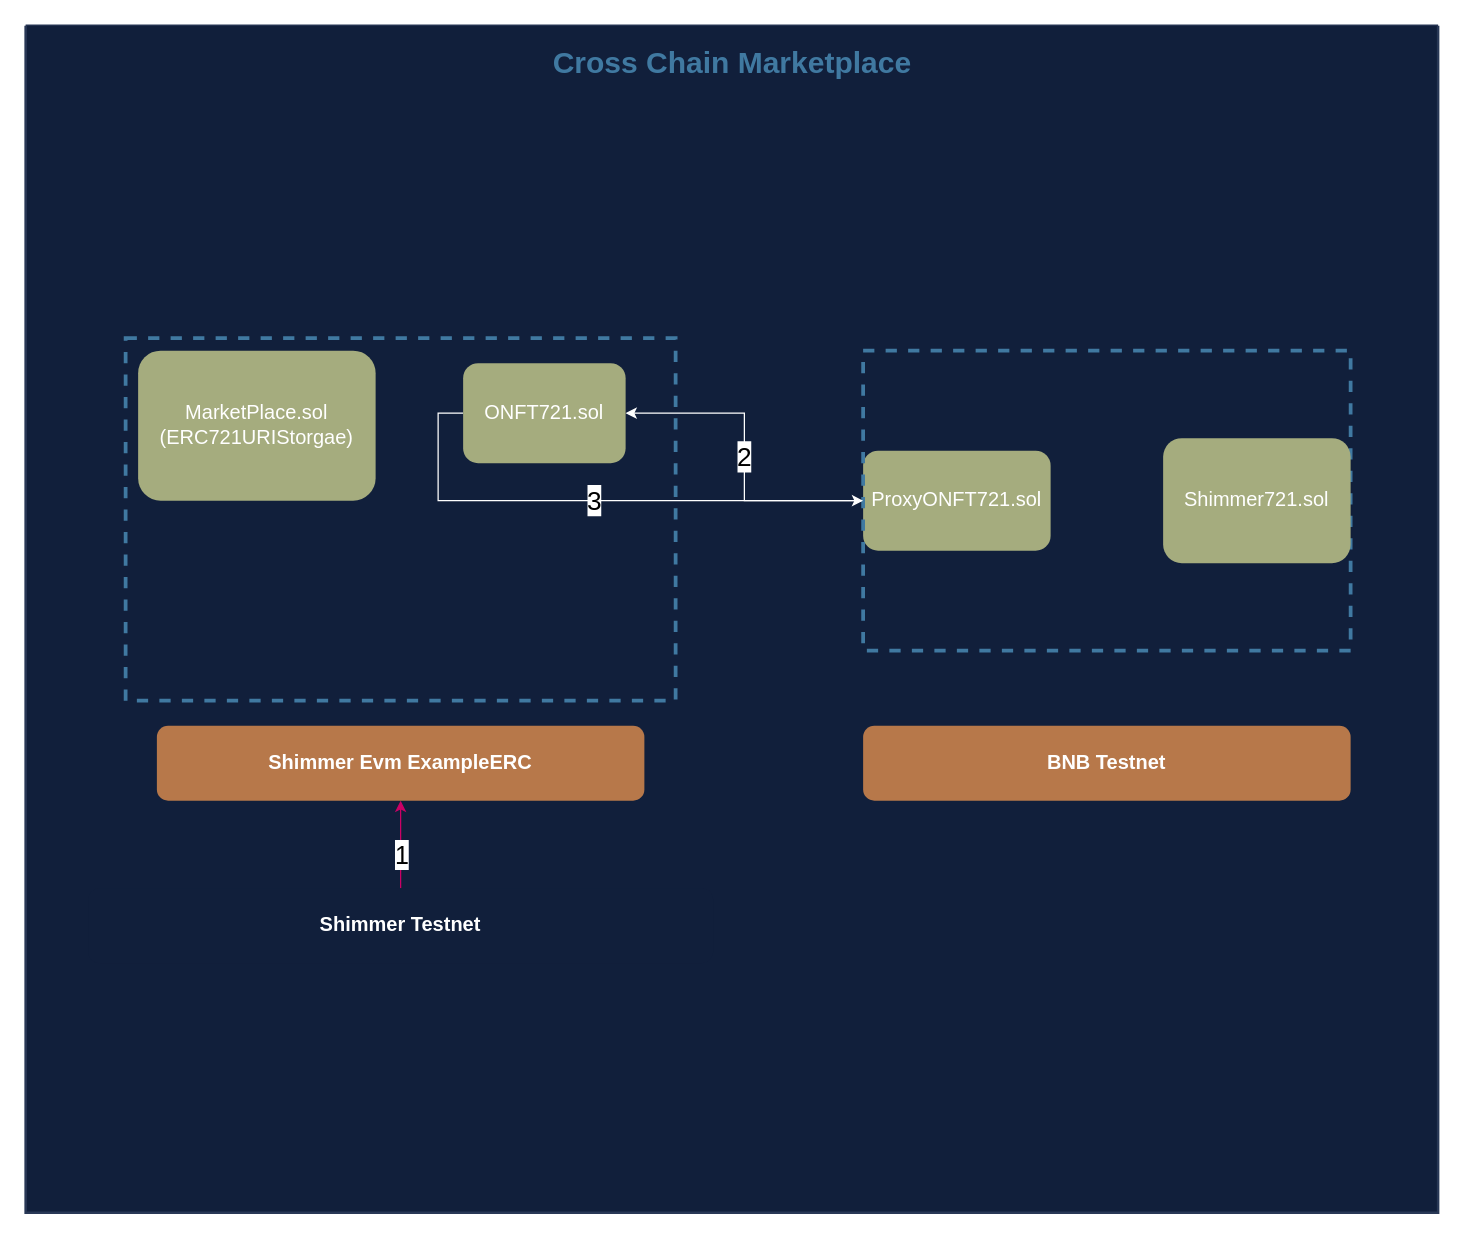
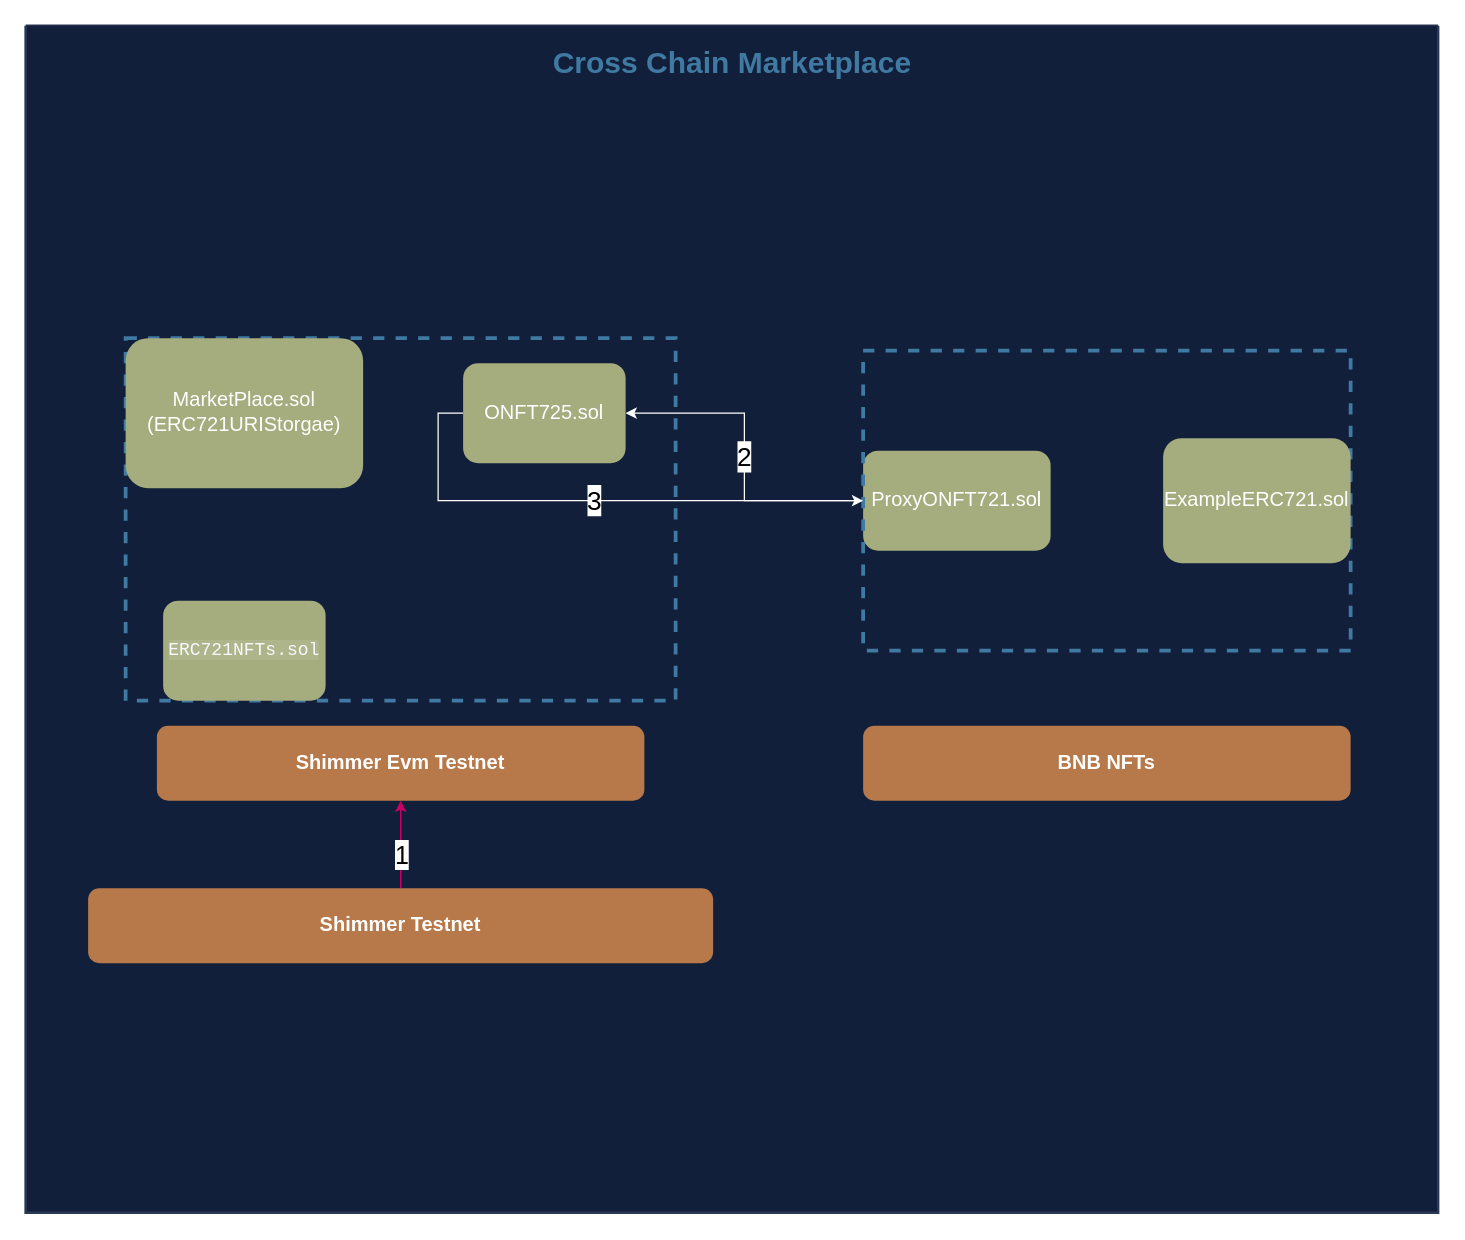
(544, 412) -> (544, 412)
(257, 426) -> (244, 413)
(1257, 499) -> (1257, 499)
none -> (244, 651)
(401, 762) -> (401, 762)
(1107, 762) -> (1107, 762)
(401, 926) -> (401, 926)
